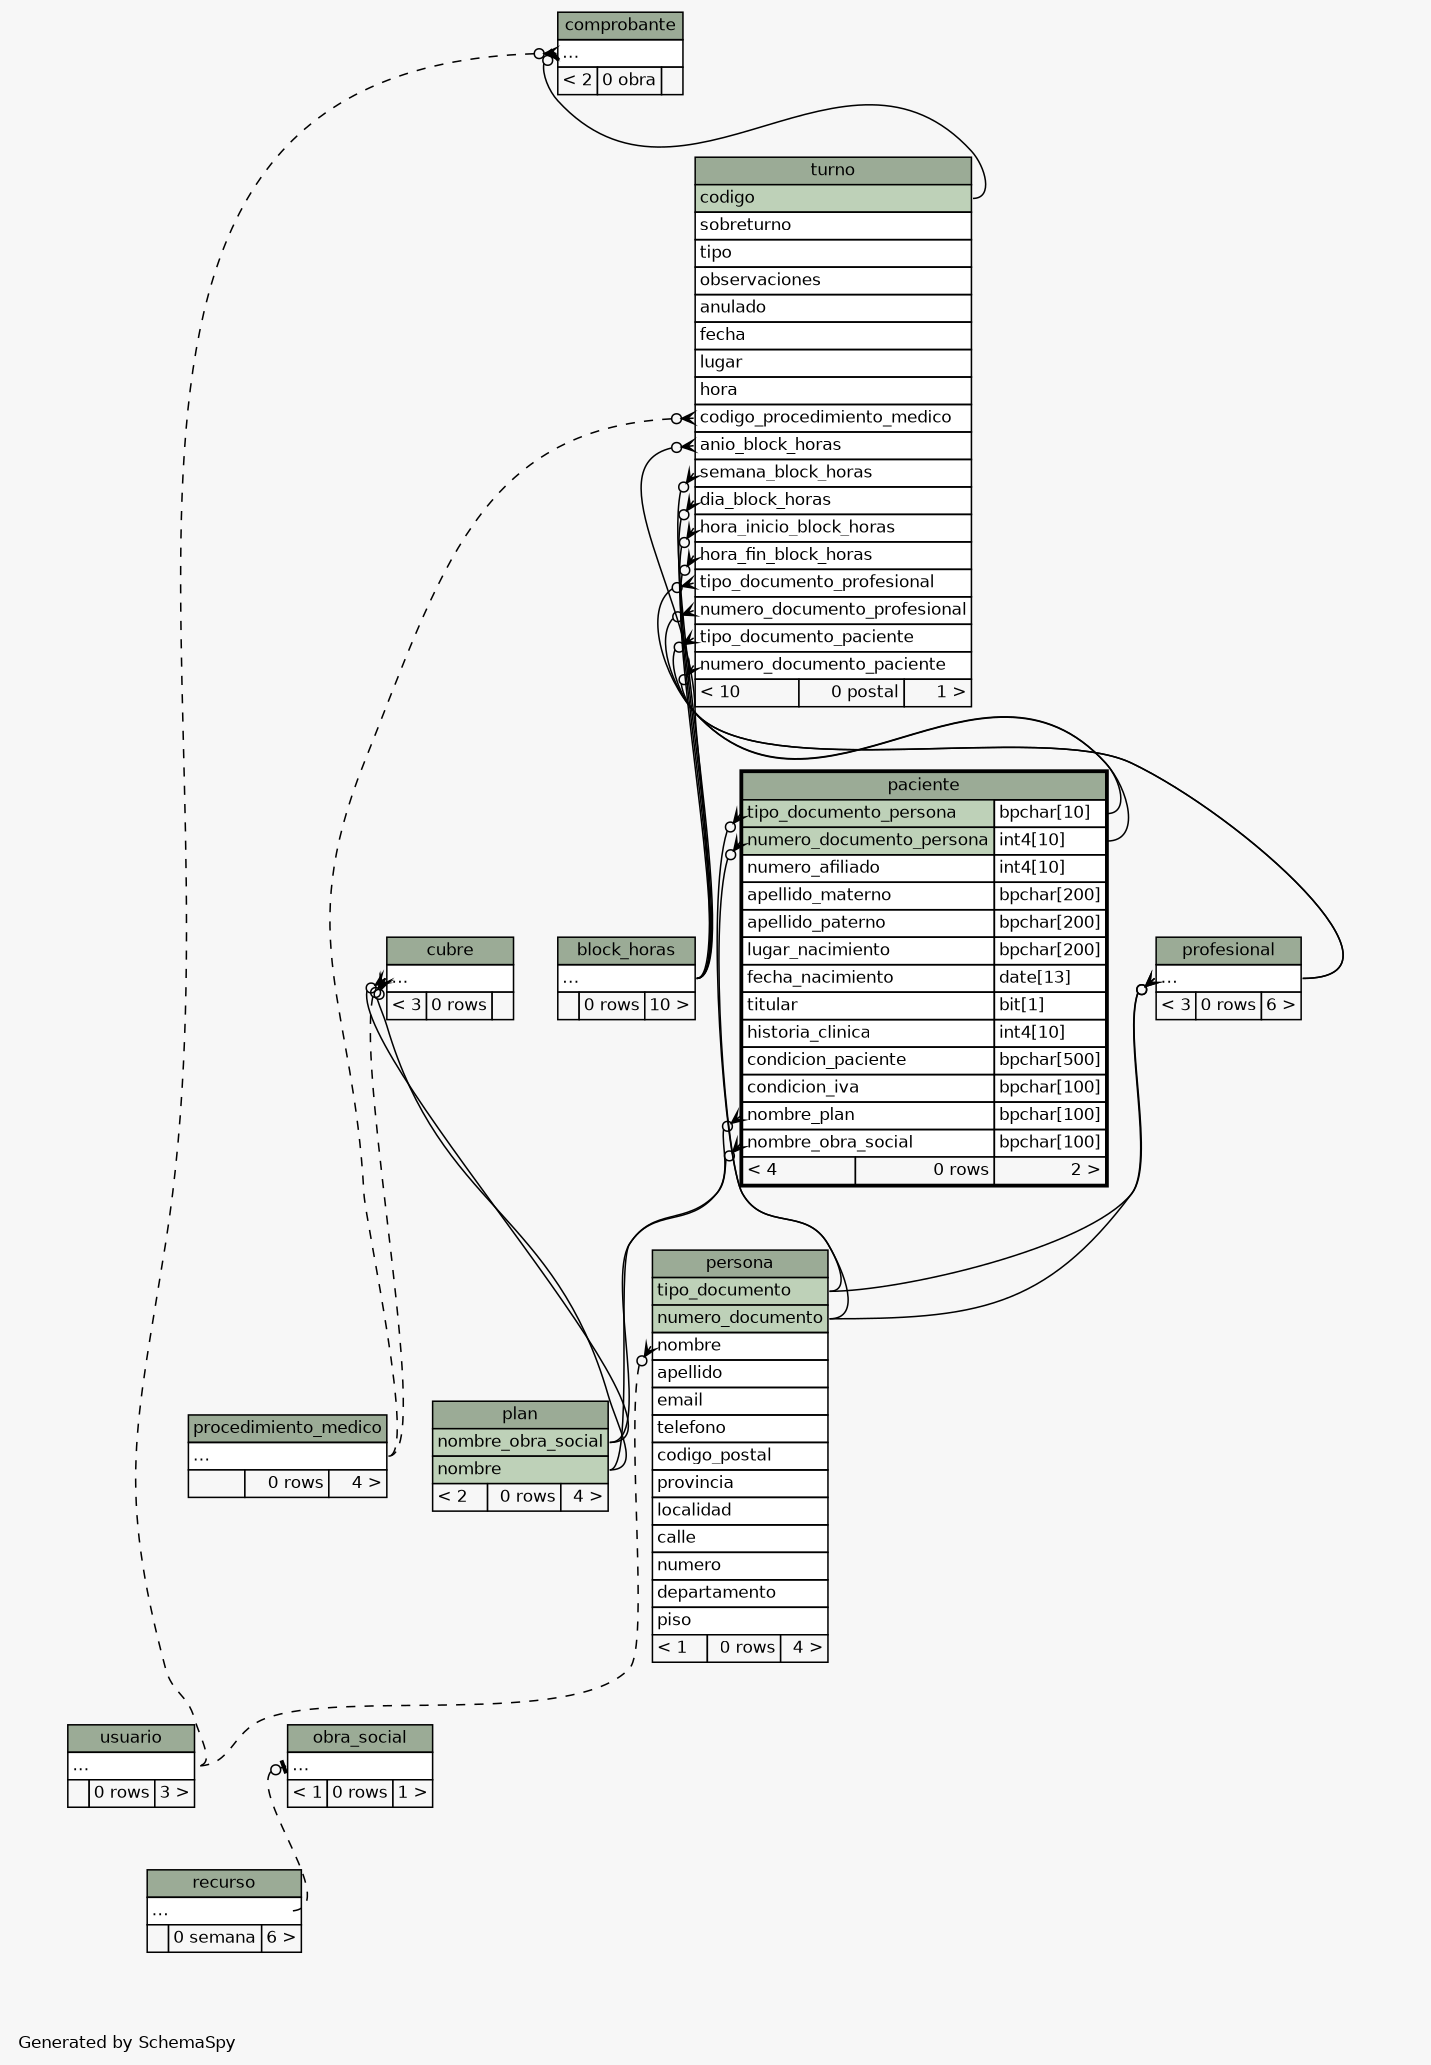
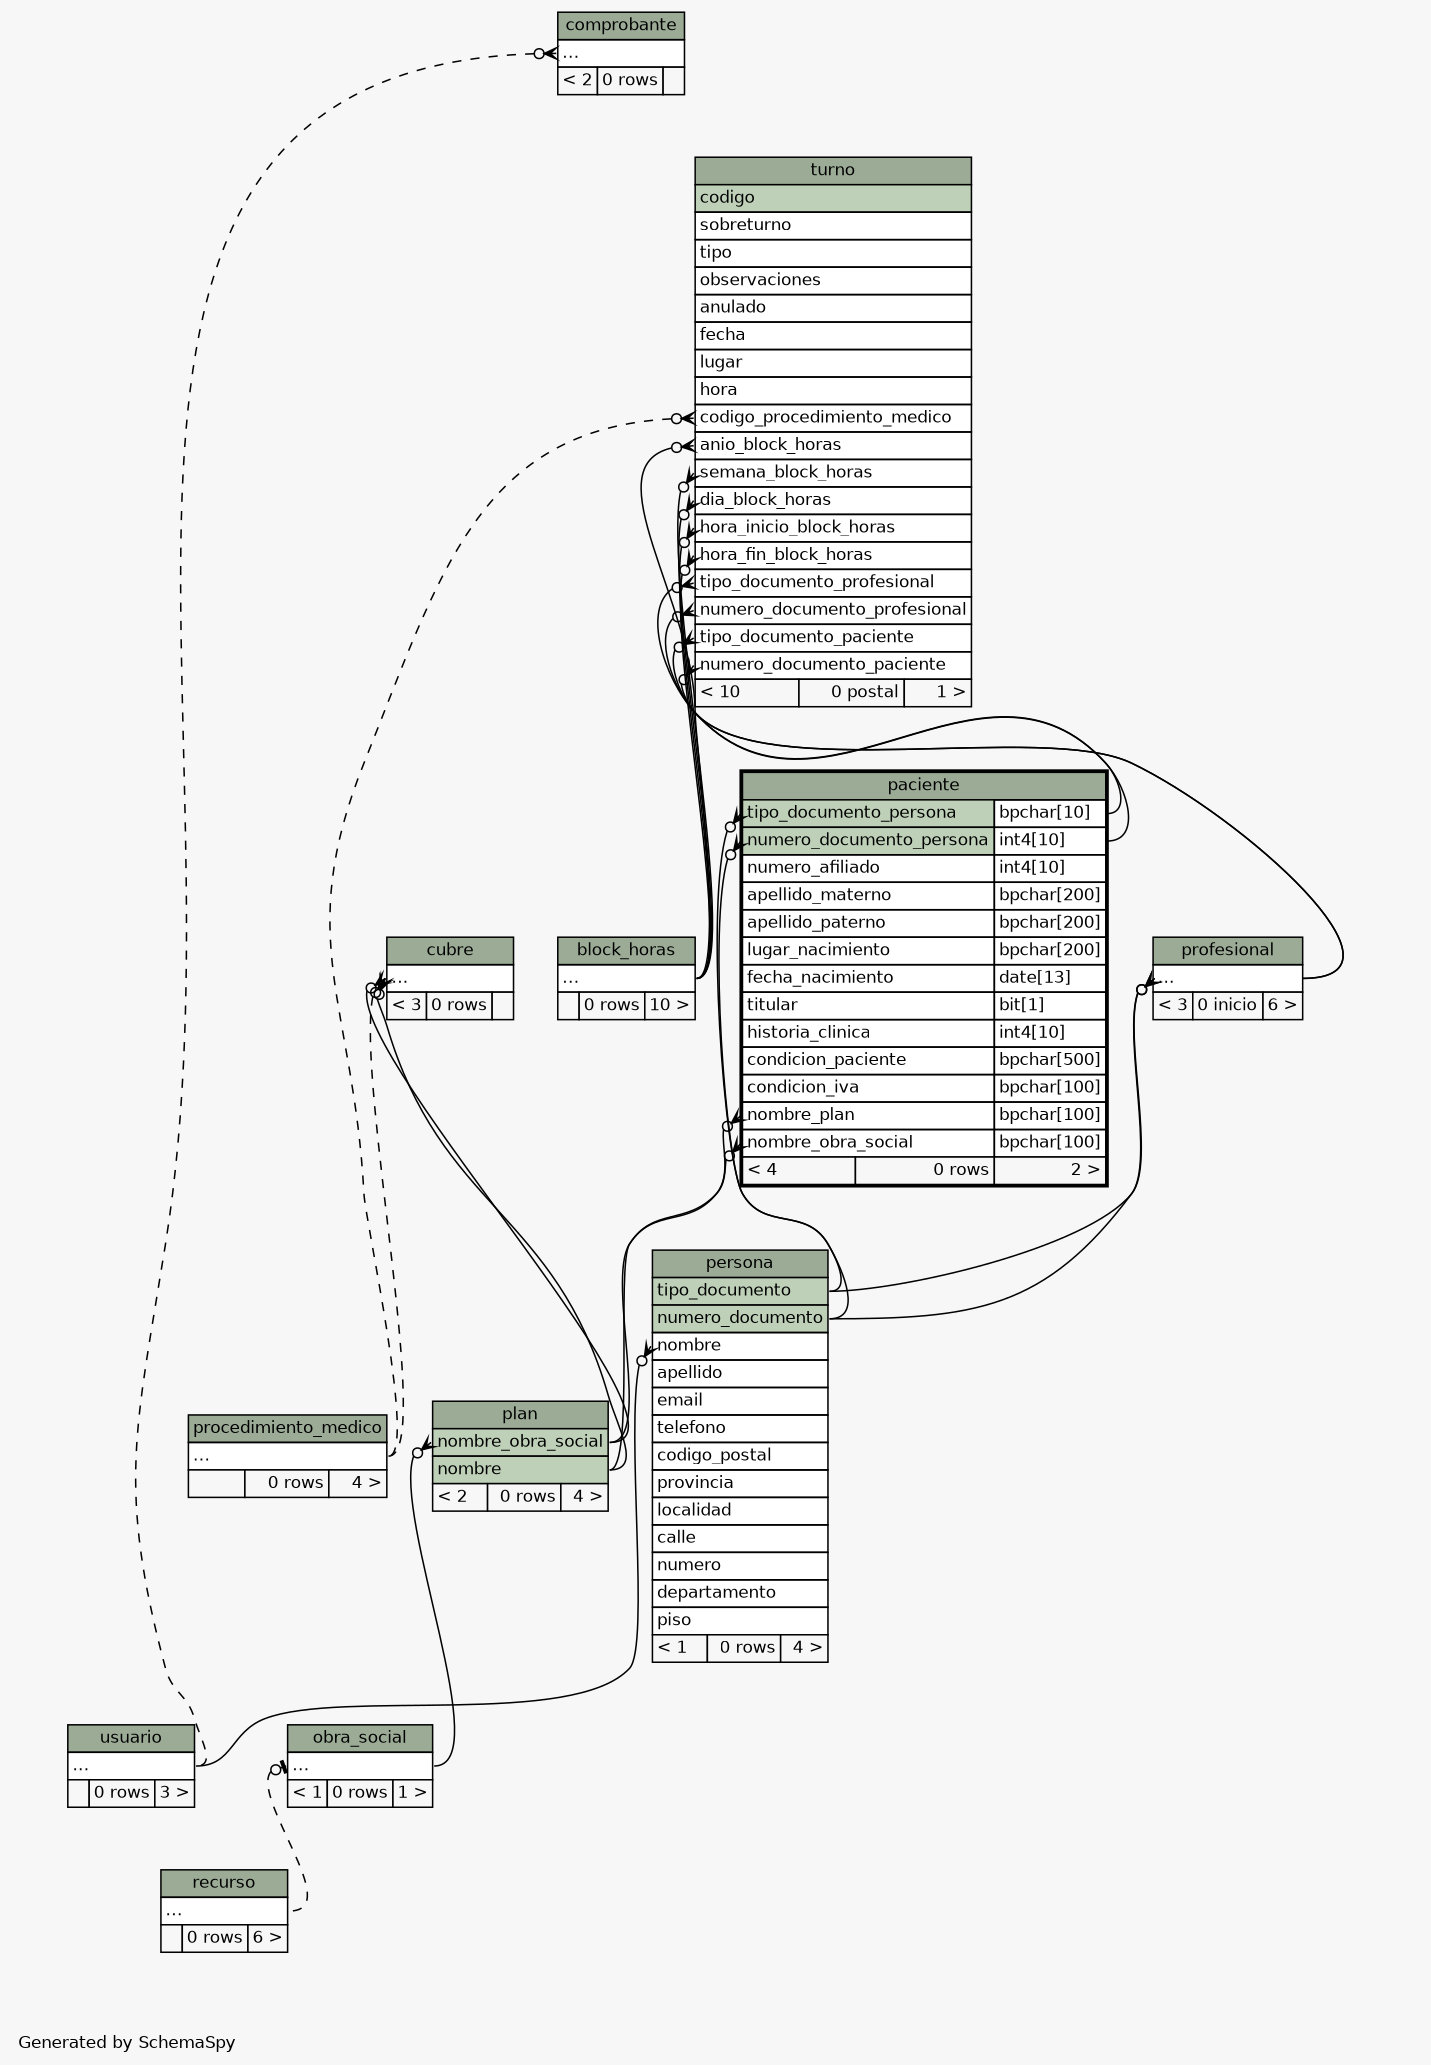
(630, 80) -> (630, 80)
(773, 124) -> none
(1229, 1005) -> (1228, 1005)
none -> (435, 1615)
(559, 1697) -> (559, 1697)
(215, 1938) -> (215, 1938)
